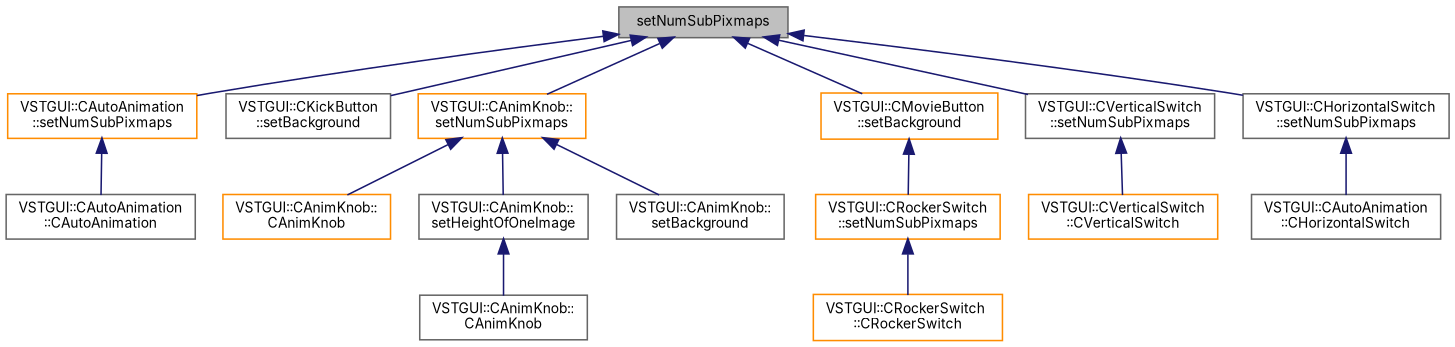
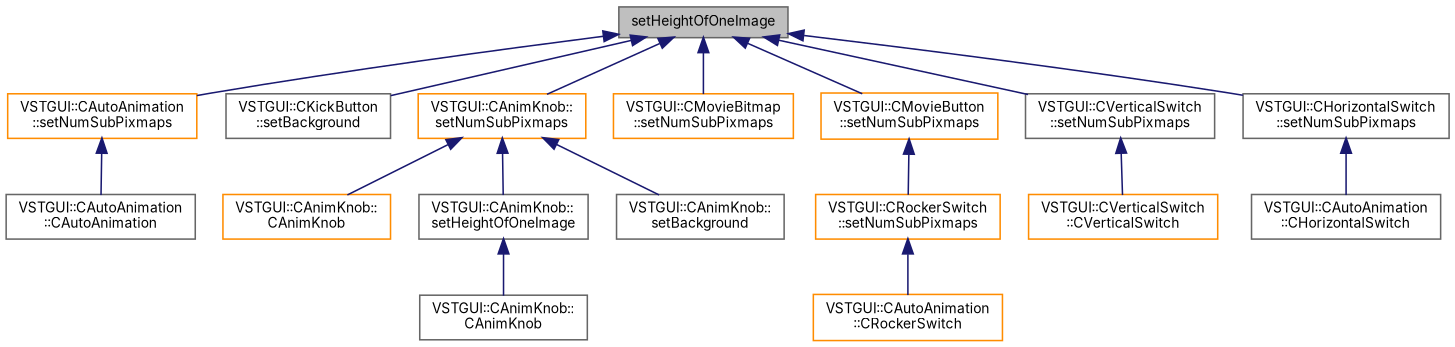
(703, 22) -> (703, 22)
none -> (703, 116)
(909, 116) -> (909, 116)
(908, 317) -> (908, 317)
